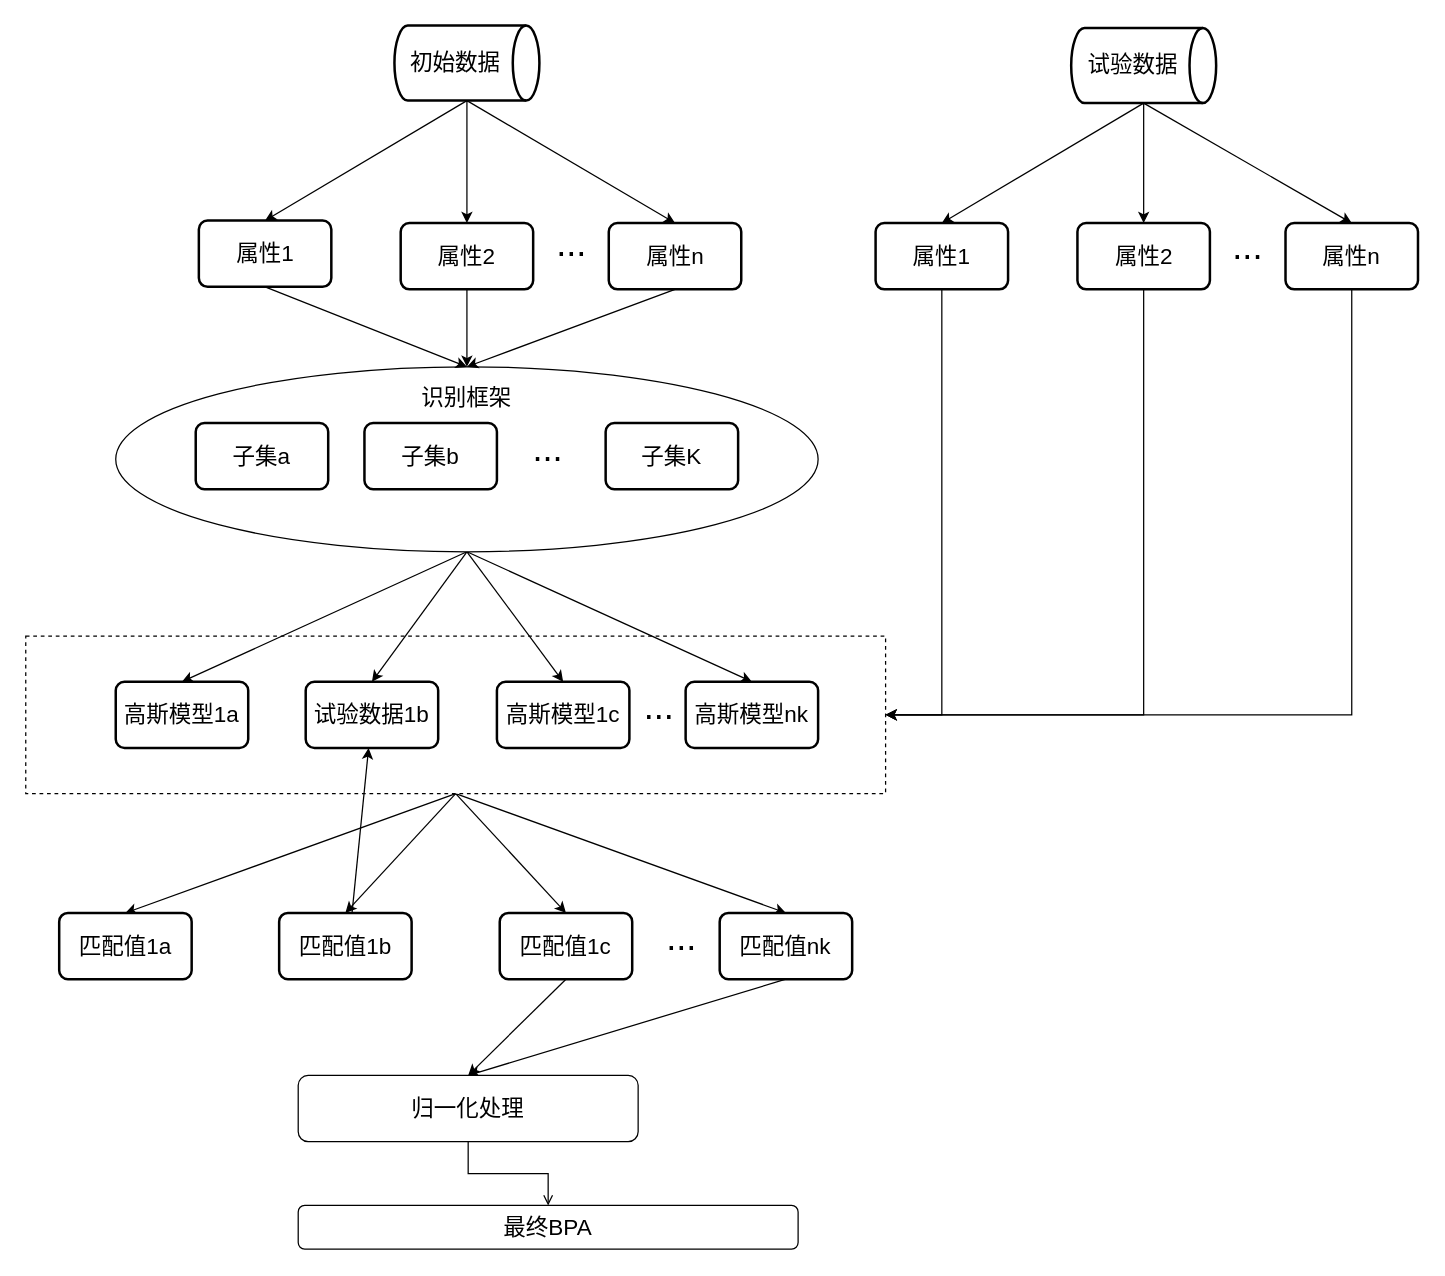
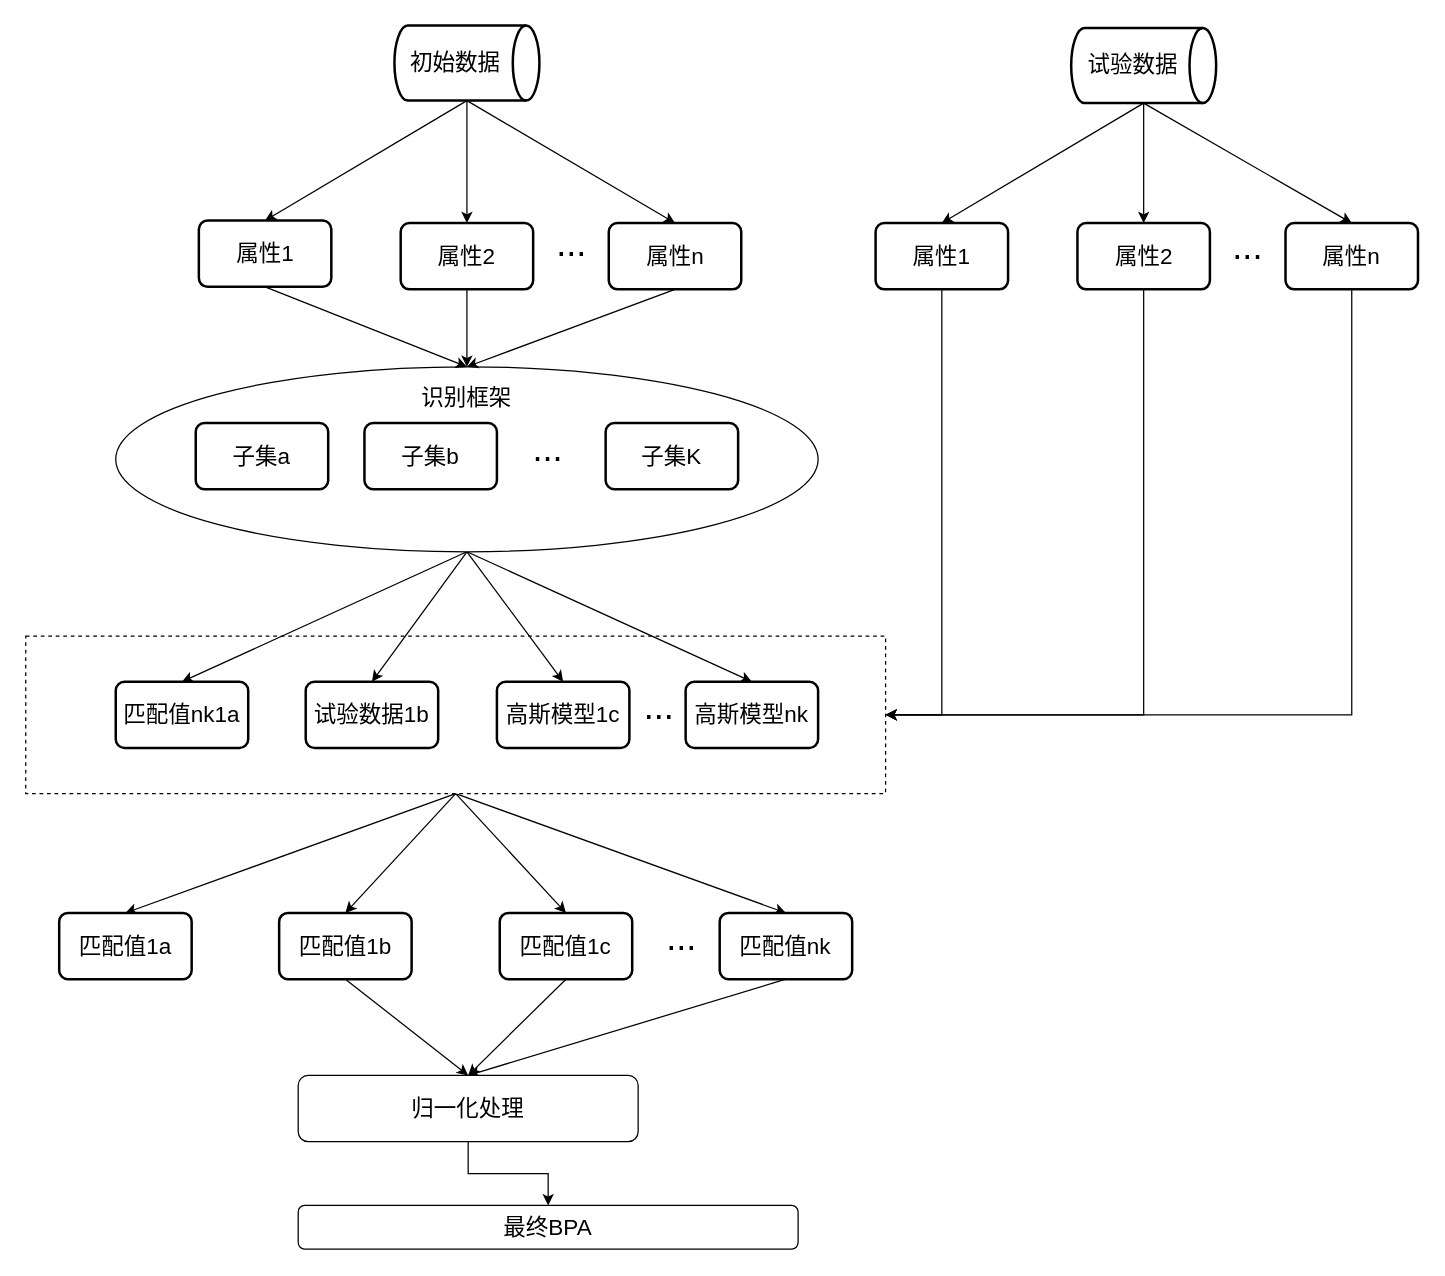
(182, 716) -> (182, 716)
(360, 835) -> (404, 1025)
(548, 1197) -> (548, 1196)
